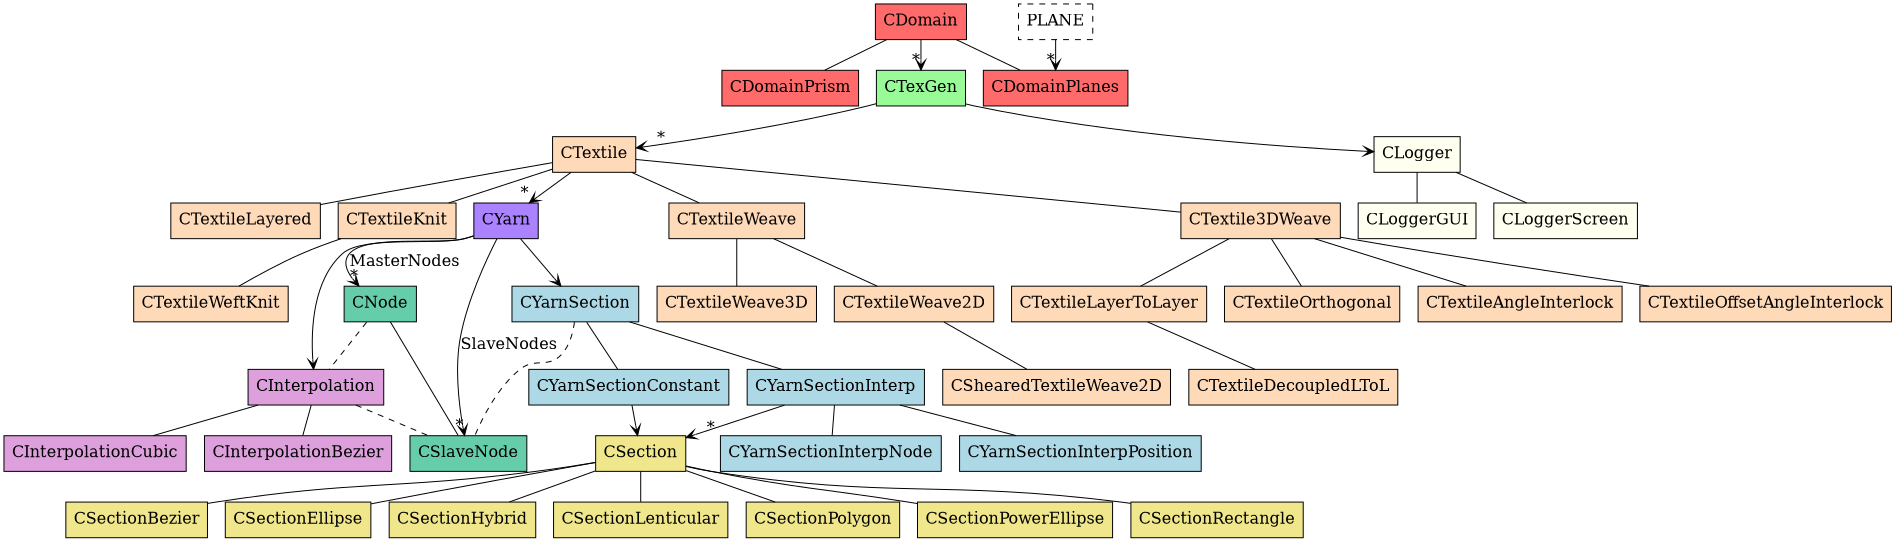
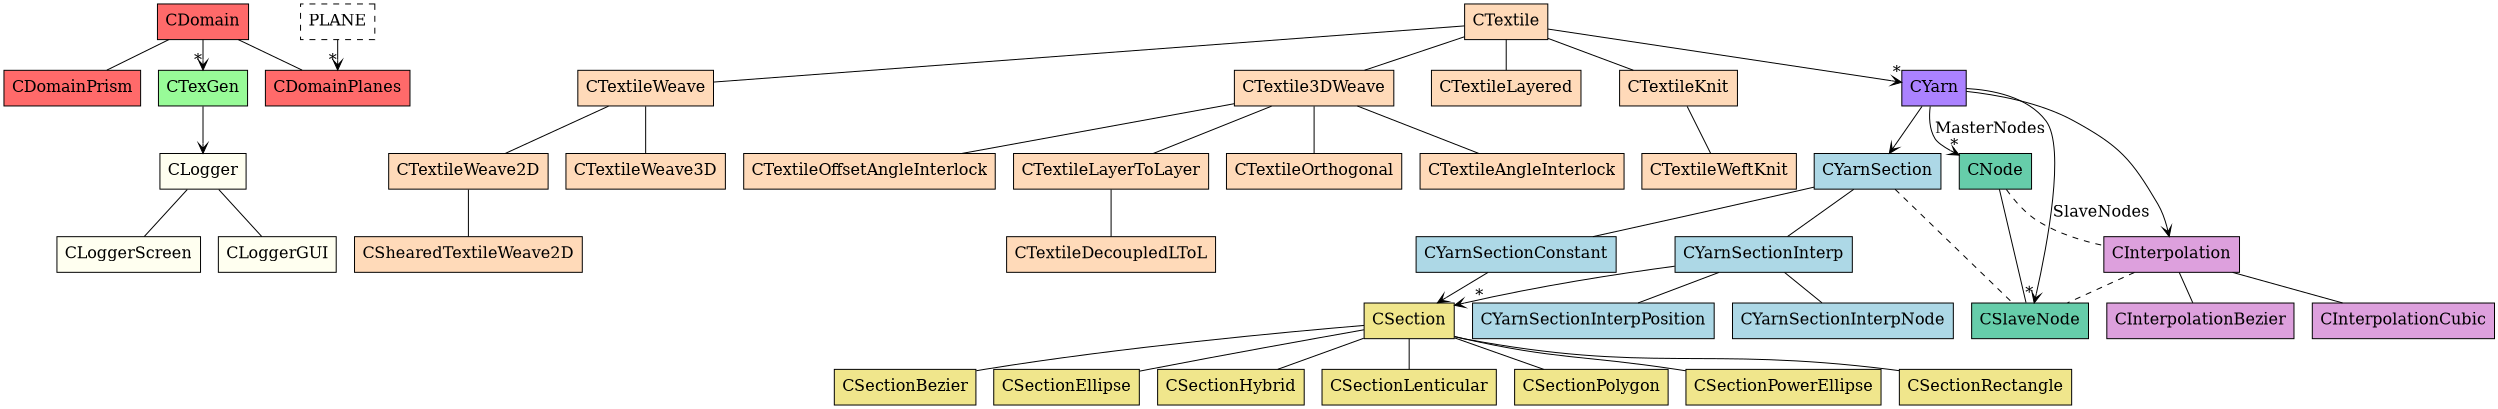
(762, 128) -> none
